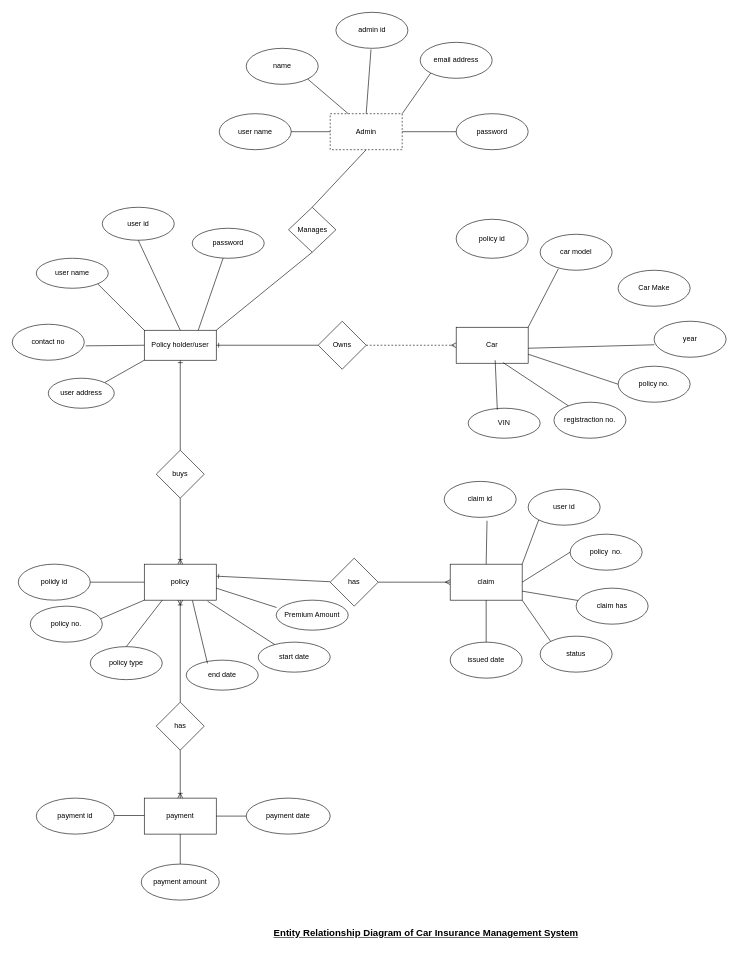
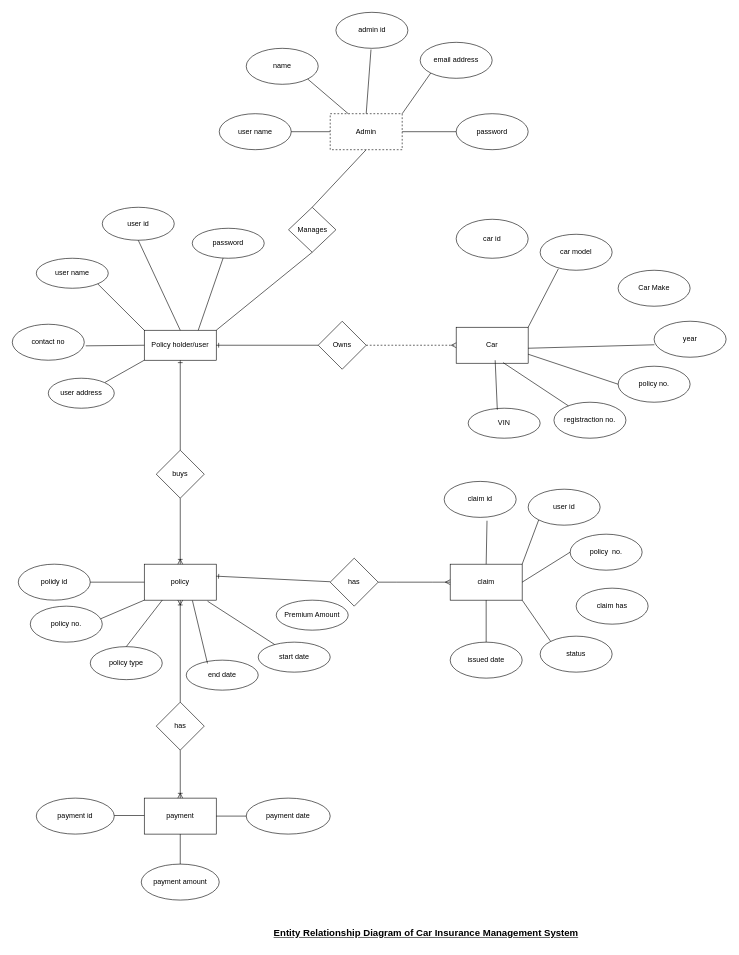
(492, 239) -> (492, 239)
(550, 596) -> none
(246, 598) -> none
